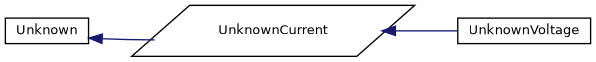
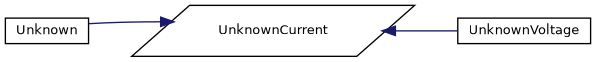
(128, 40) -> (125, 22)
